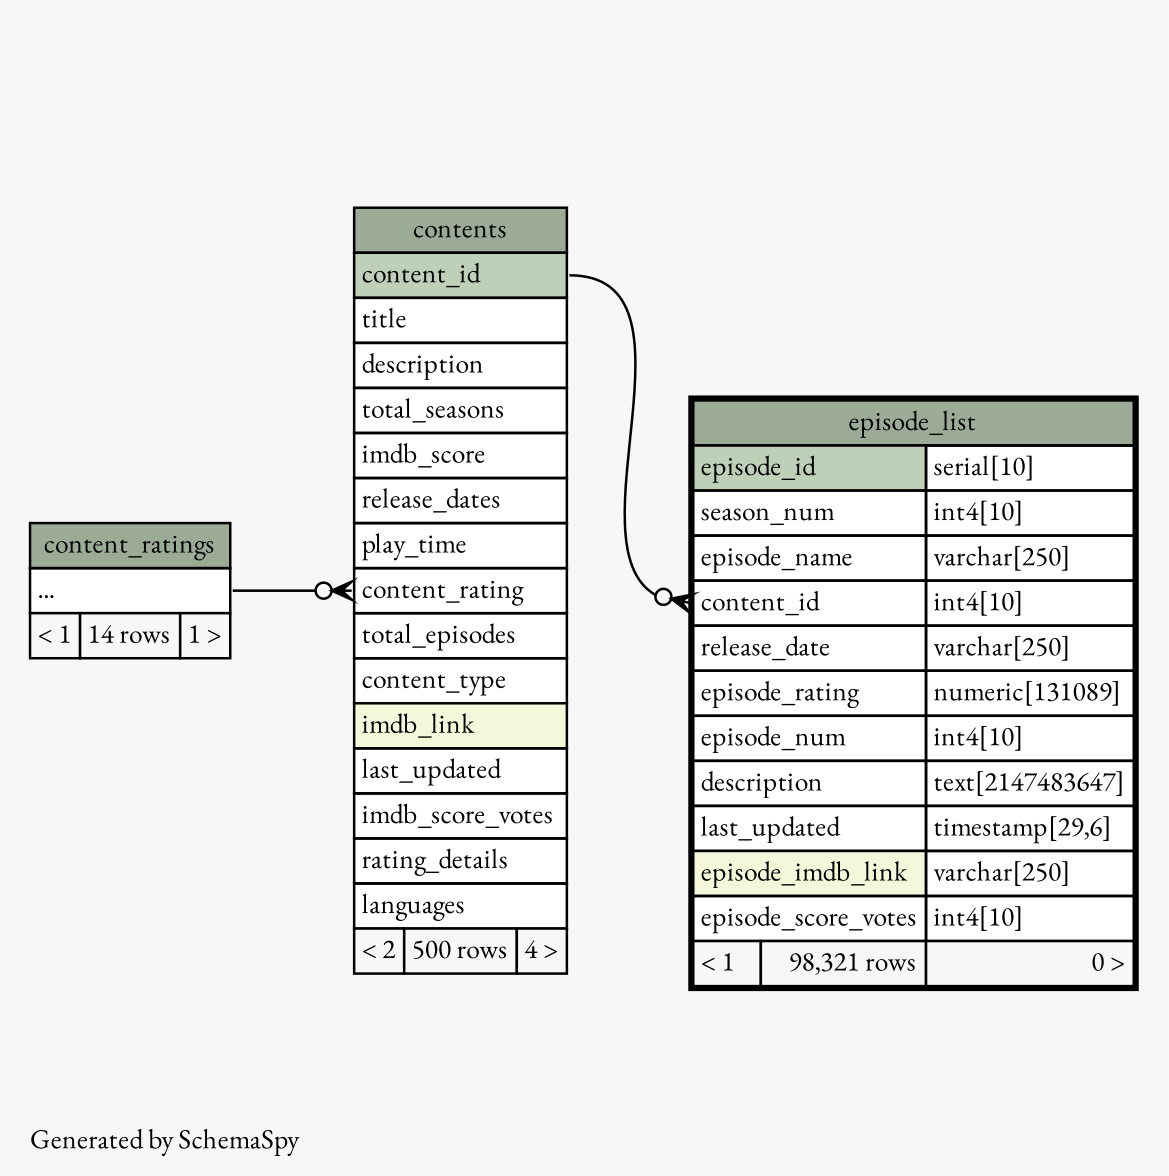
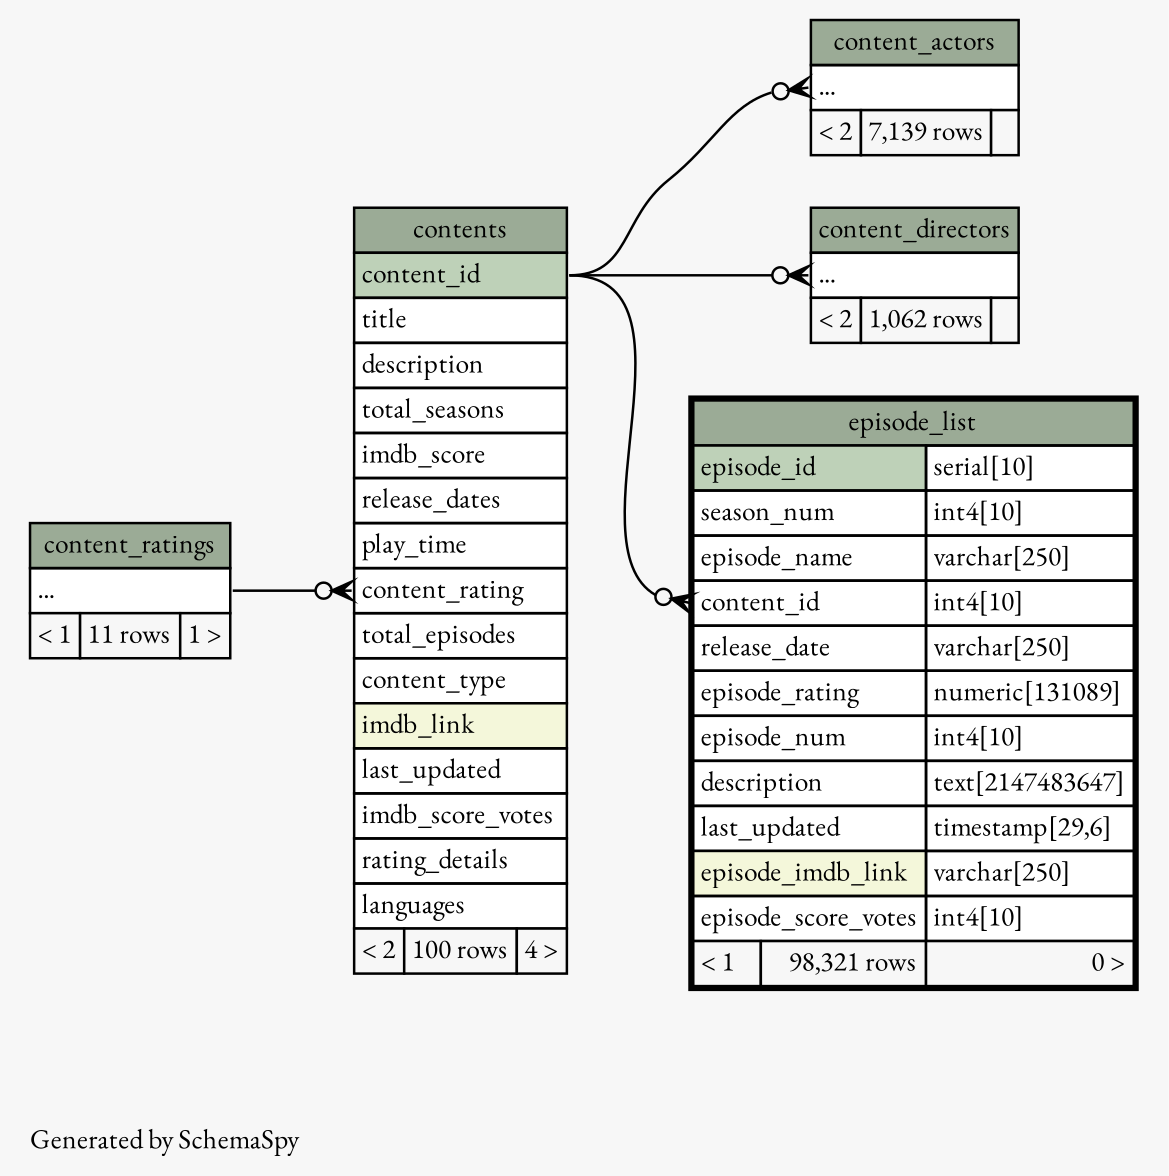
none -> (914, 88)
none -> (914, 275)
(130, 634) -> (130, 634)
(461, 950) -> (461, 950)
